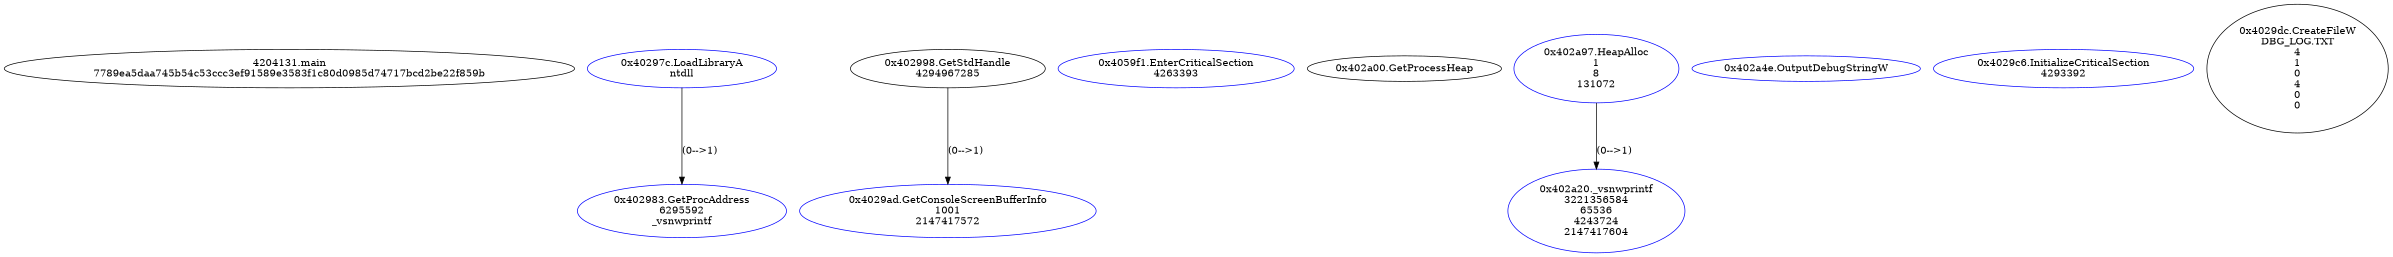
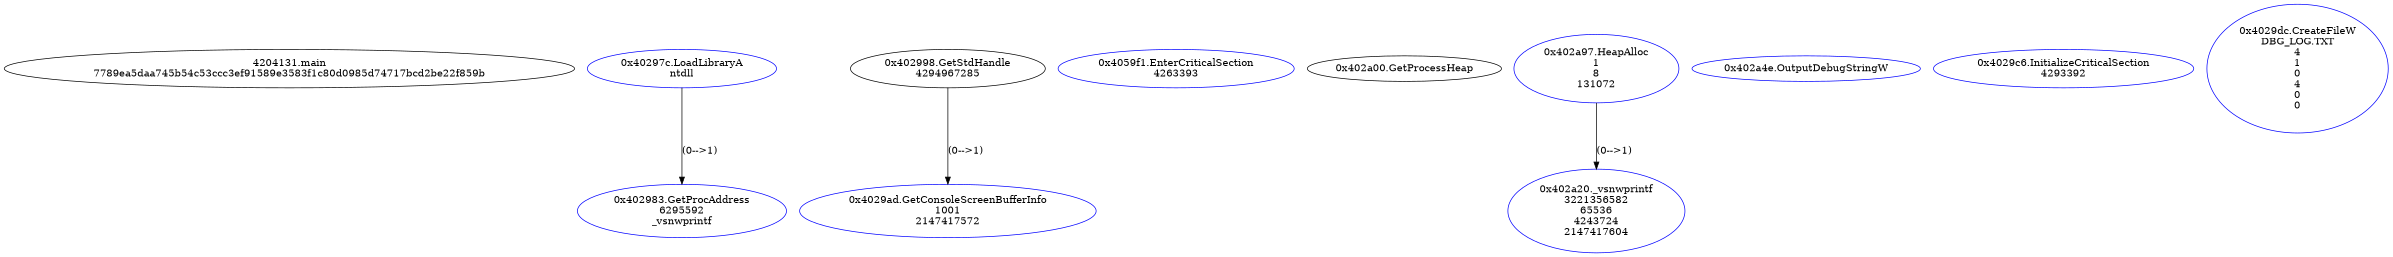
(2298, 69) -> (2298, 69)
(1596, 211) -> (1596, 211)
